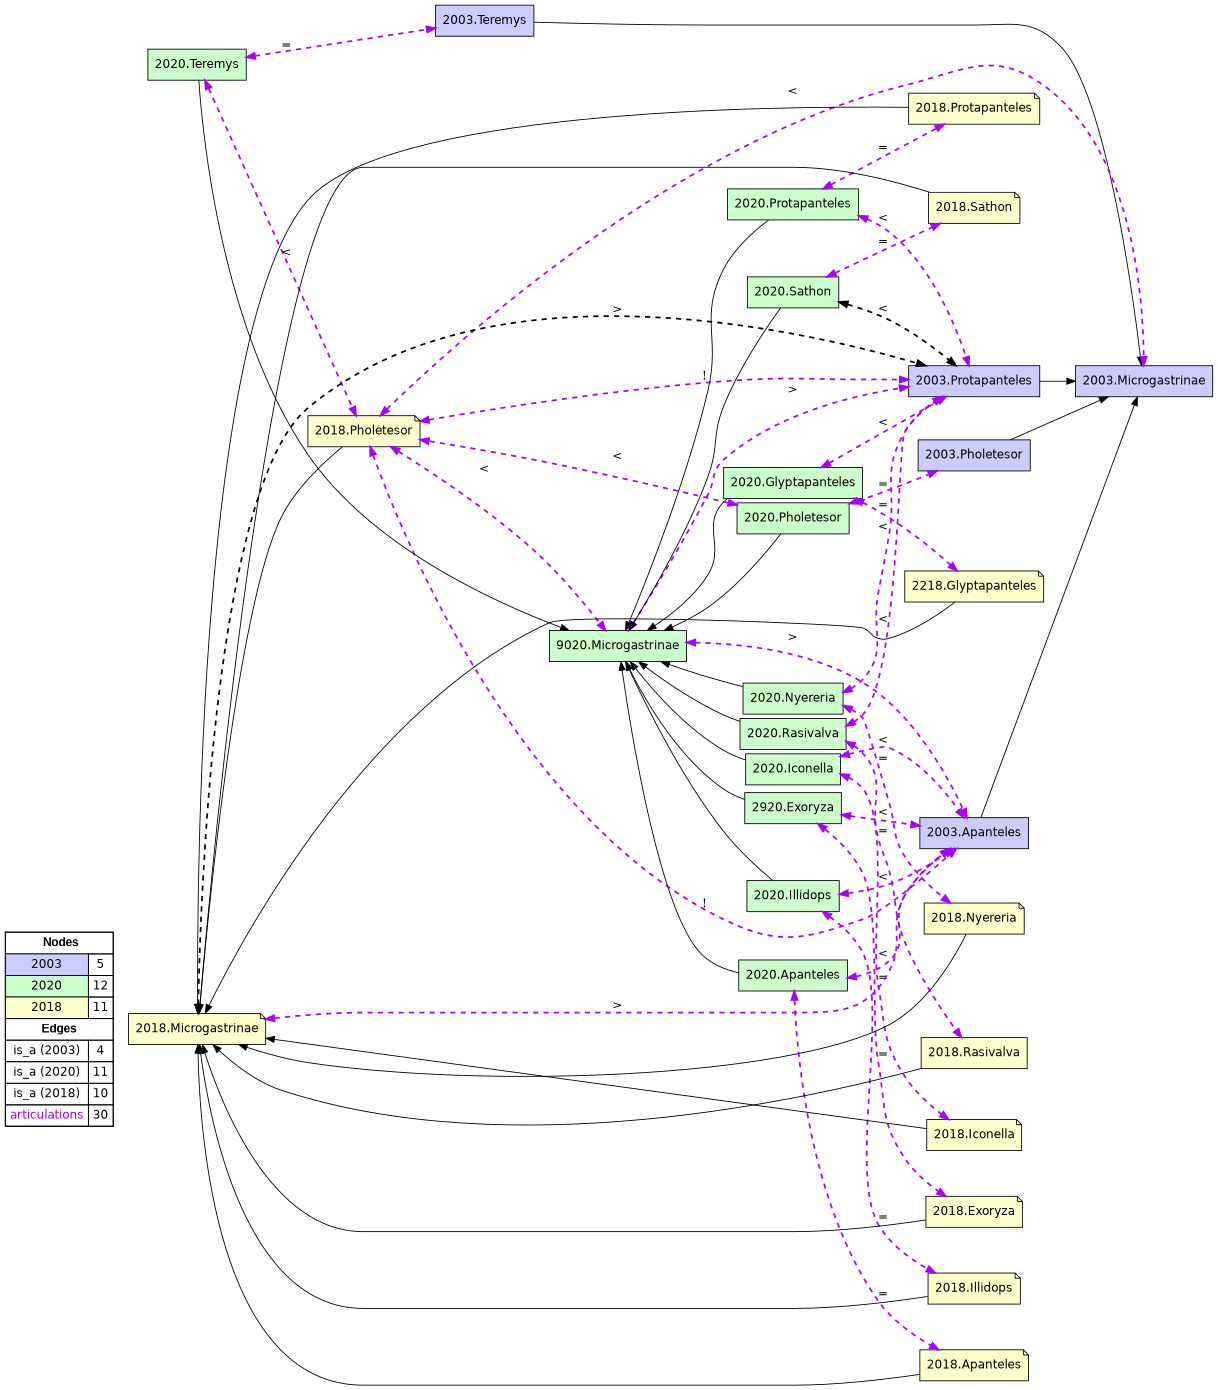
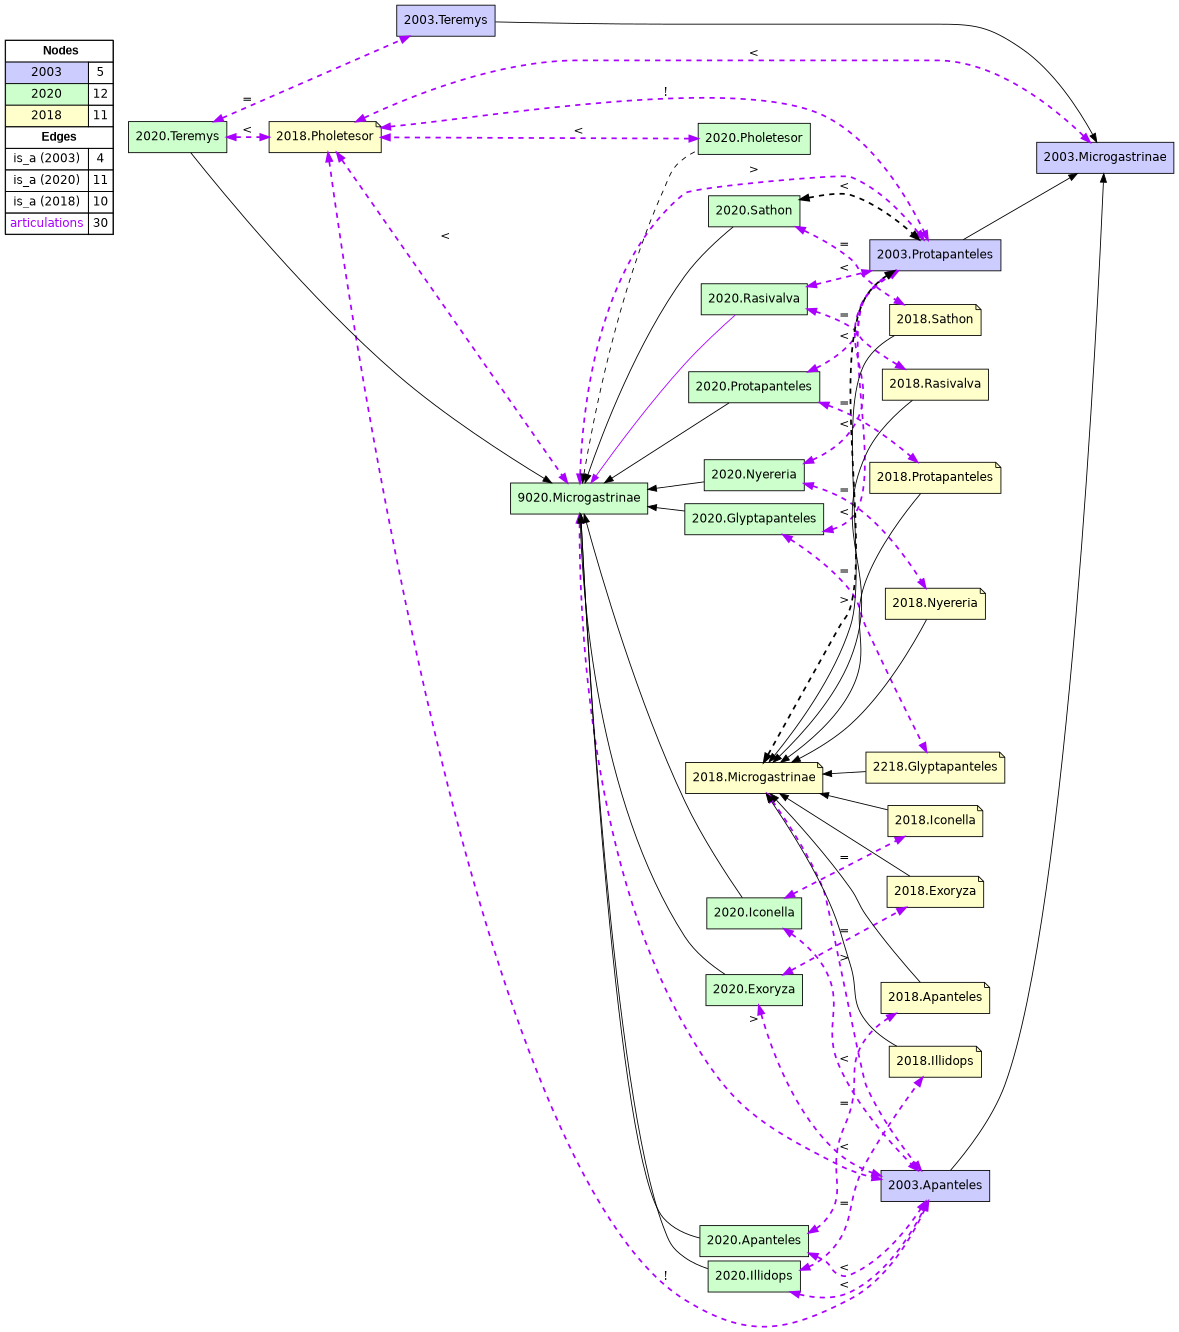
(974, 455) -> none
(732, 587) -> (623, 304)
(237, 698) -> none
(691, 698) -> (661, 391)
(793, 808) -> (754, 990)
